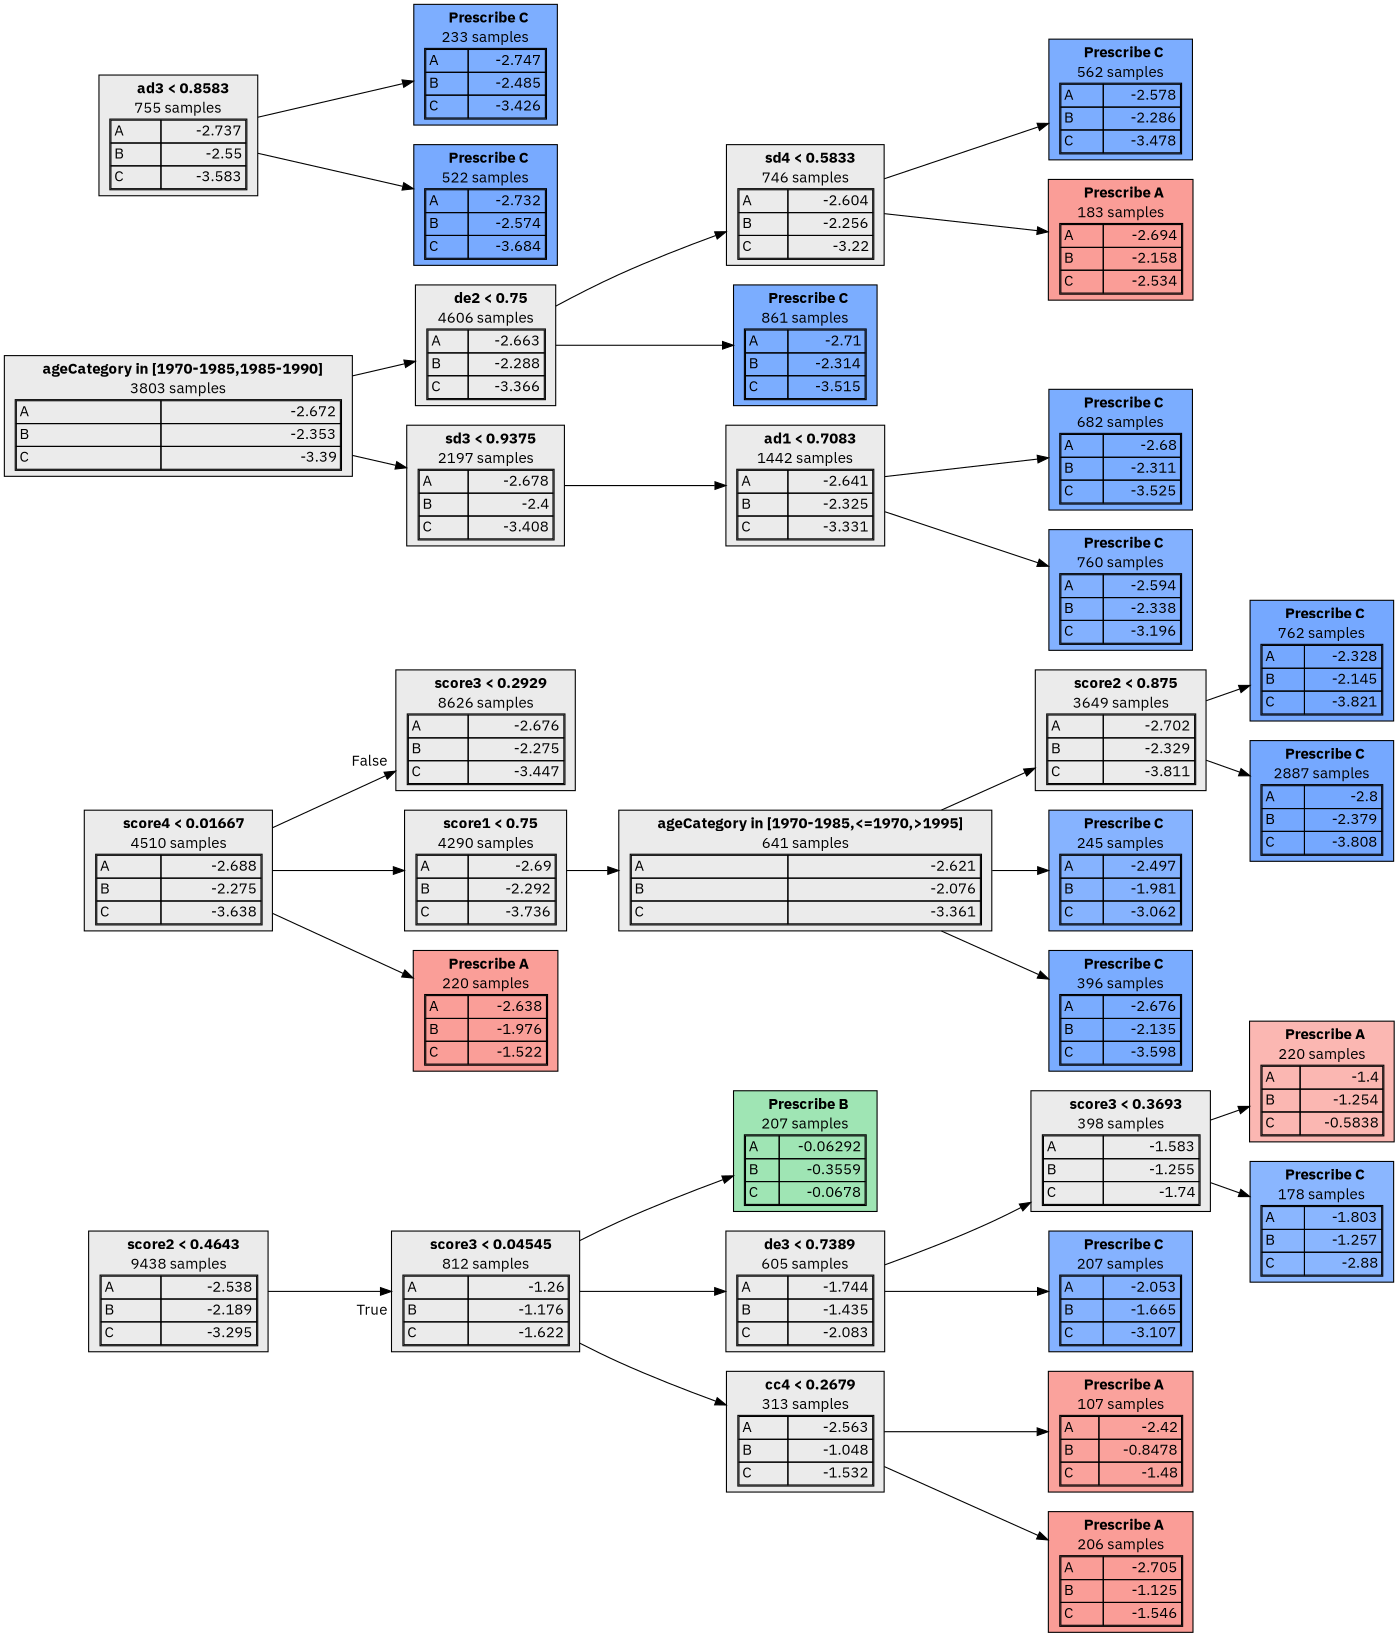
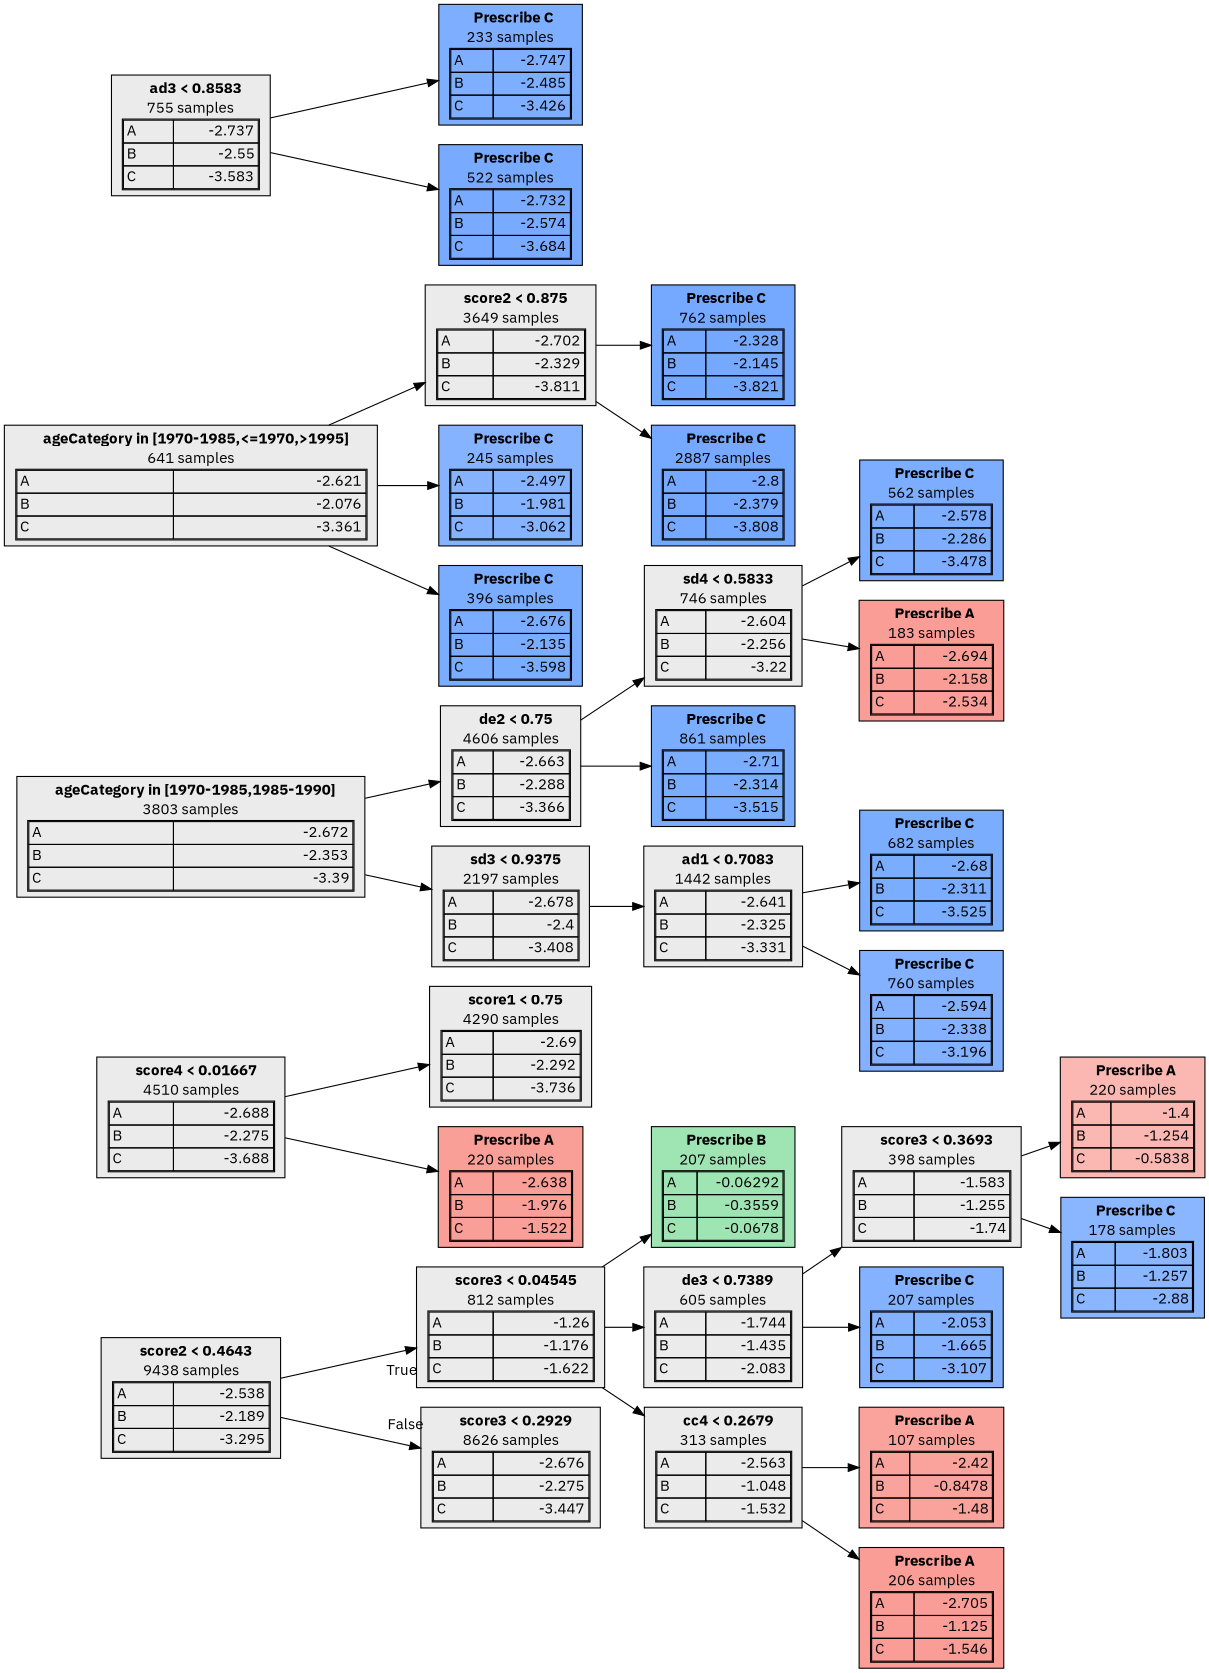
(329, 802) -> (345, 1432)
(587, 871) -> none
(234, 912) -> (247, 1159)
